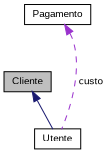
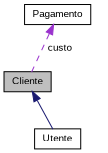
(75, 82) -> (40, 53)
